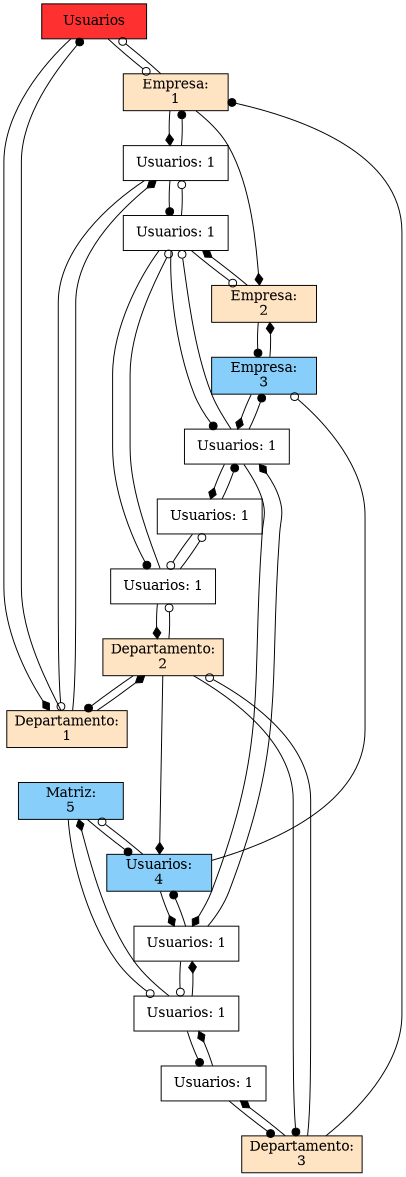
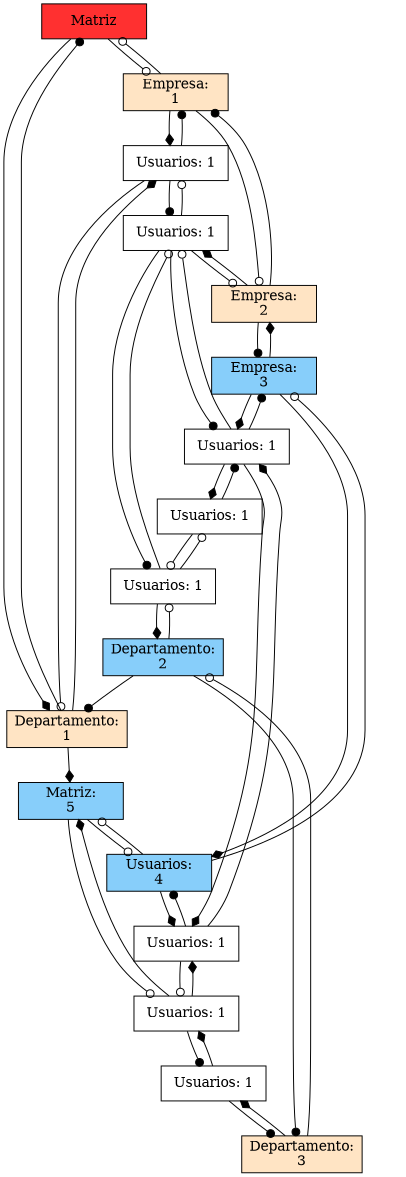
(94, 21) -> (94, 21)
(245, 187) -> (245, 187)
(402, 584) -> (264, 194)
(163, 657) -> (163, 657)
(116, 697) -> (69, 759)
(161, 759) -> (348, 645)
(106, 835) -> (106, 835)
